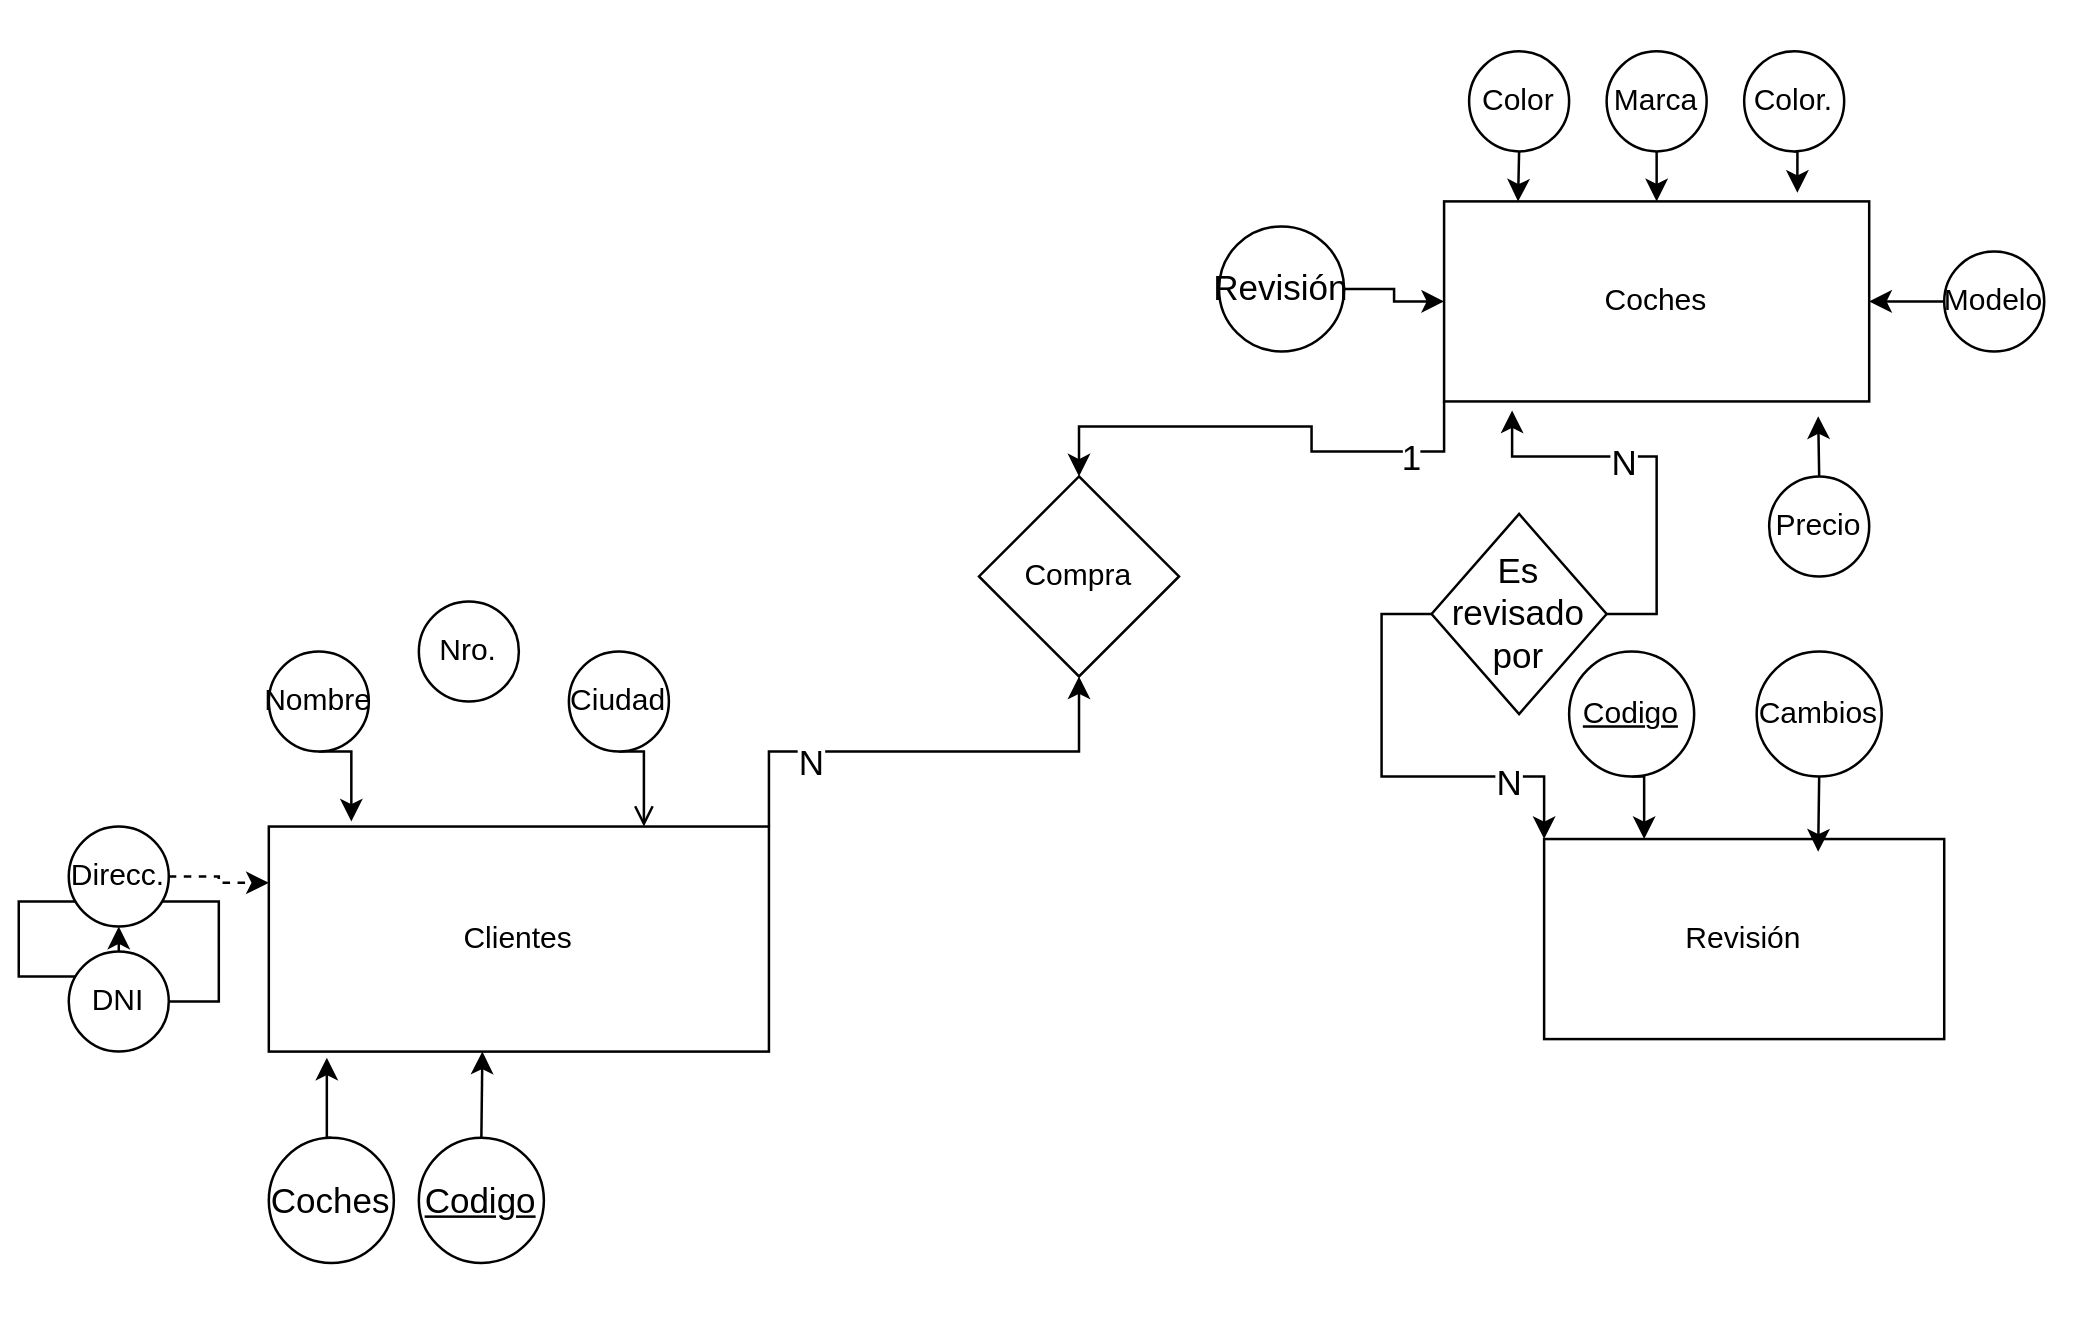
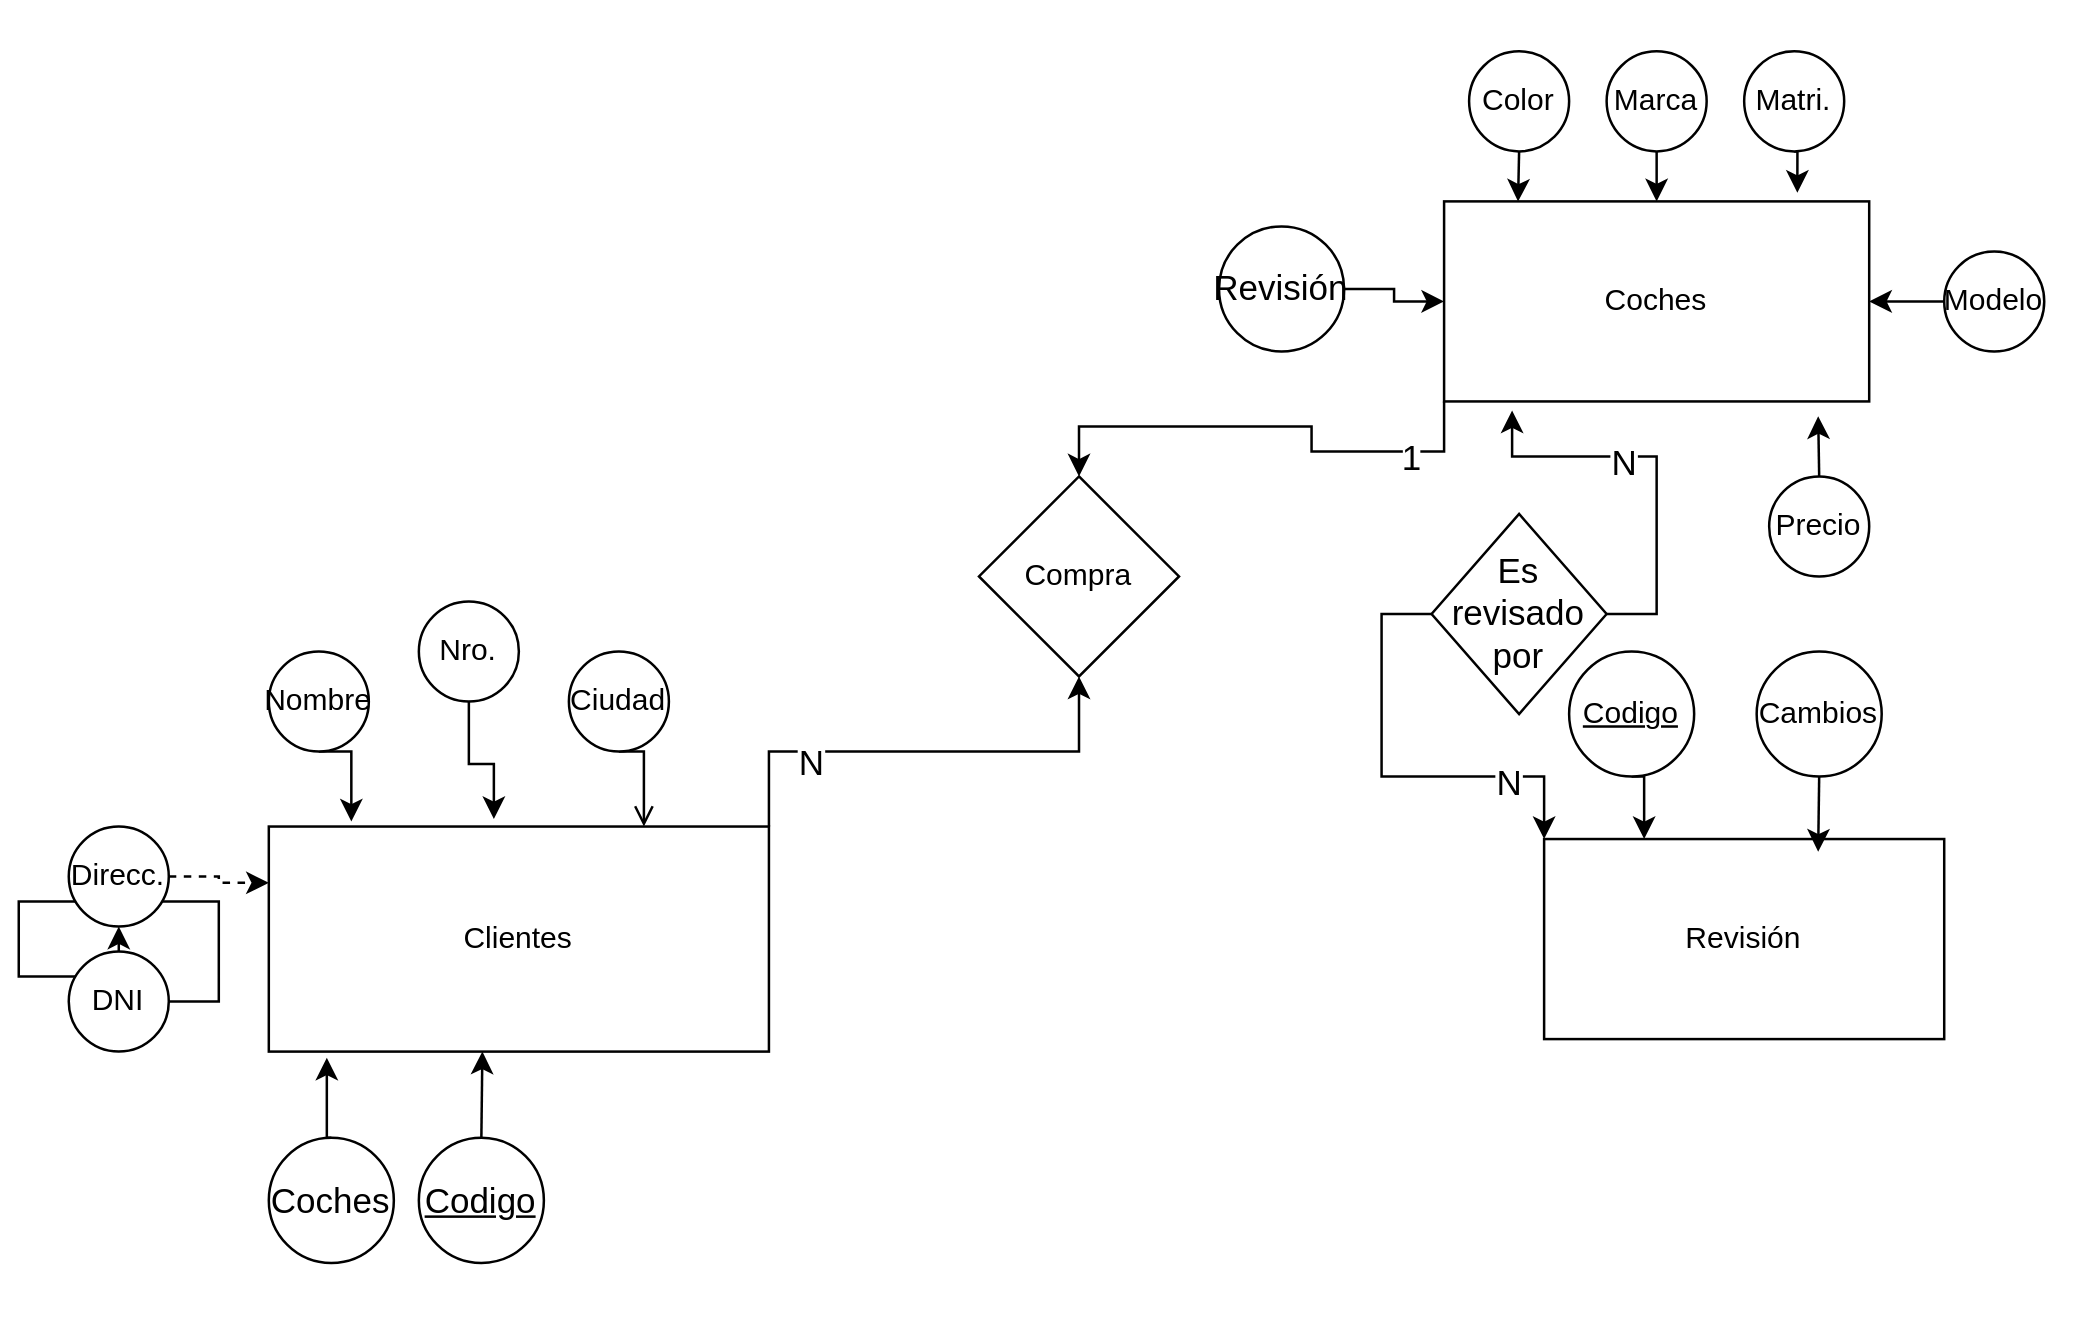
(1794, 101) -> (1794, 101)
none -> (470, 764)
